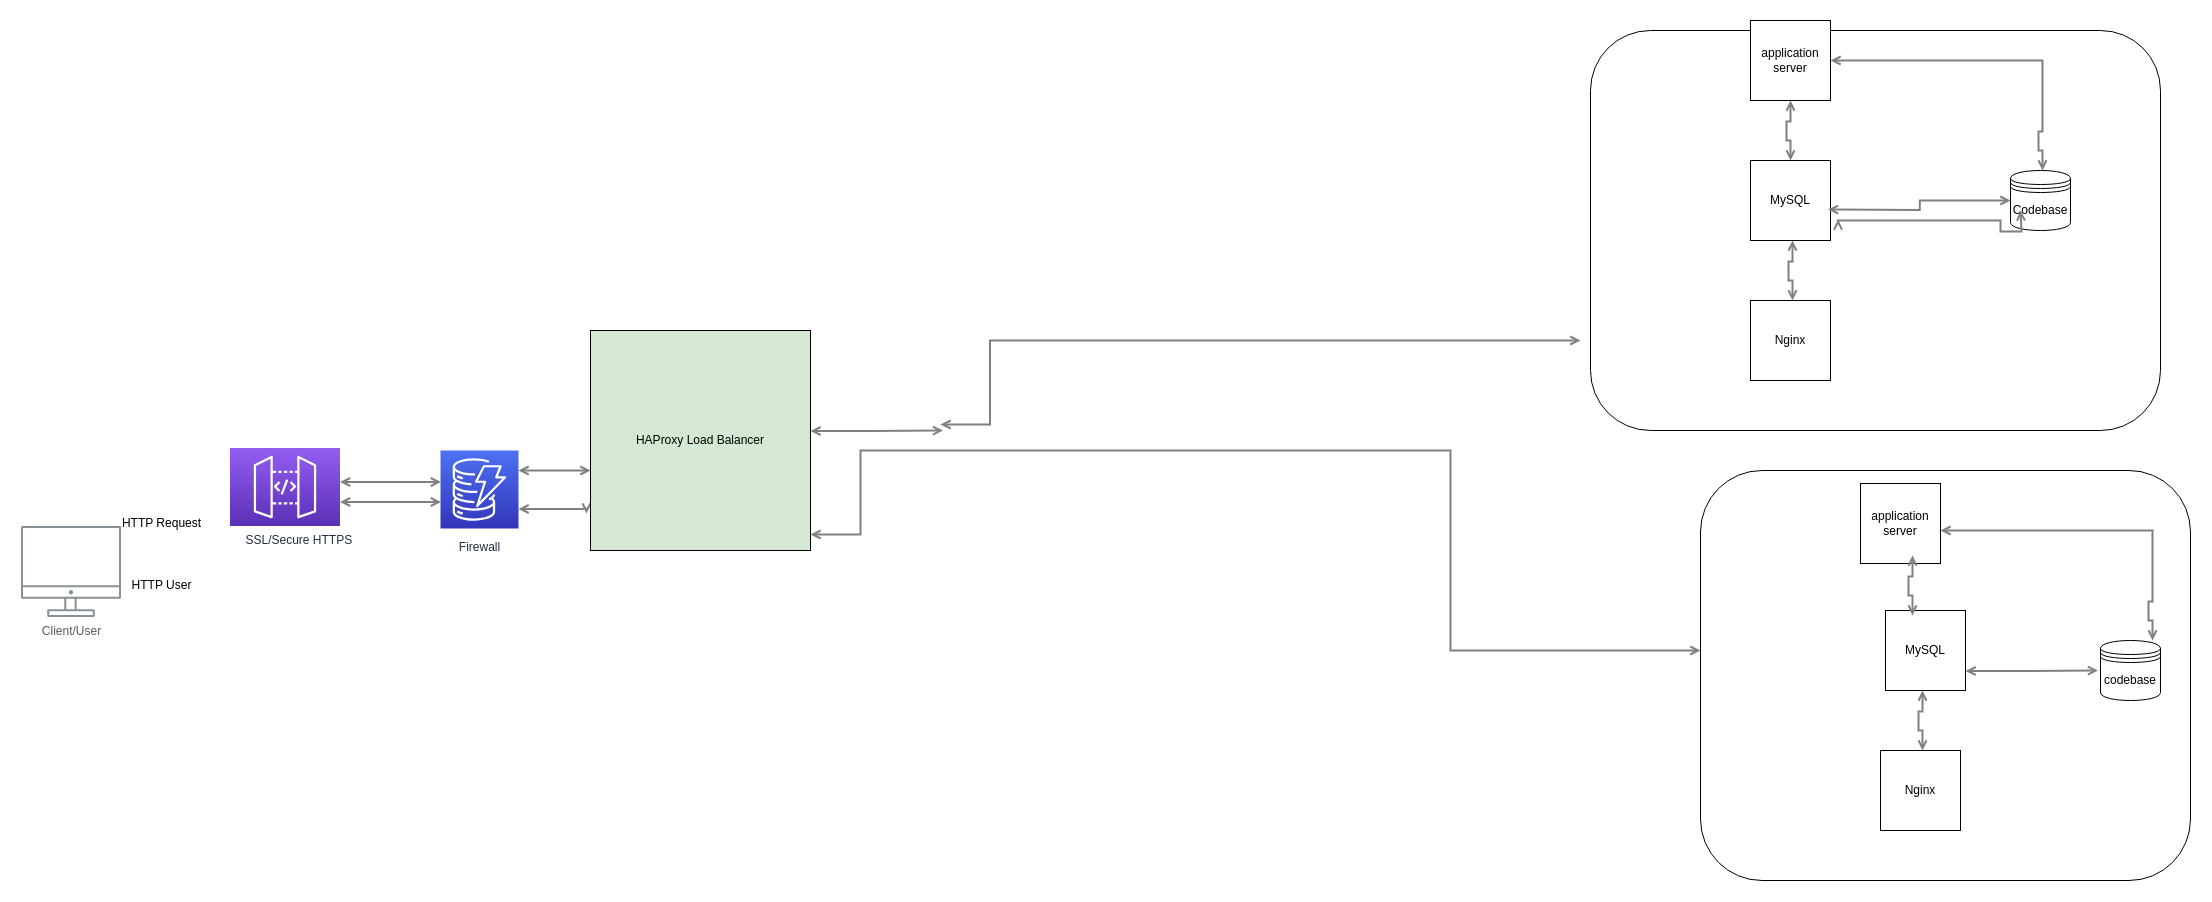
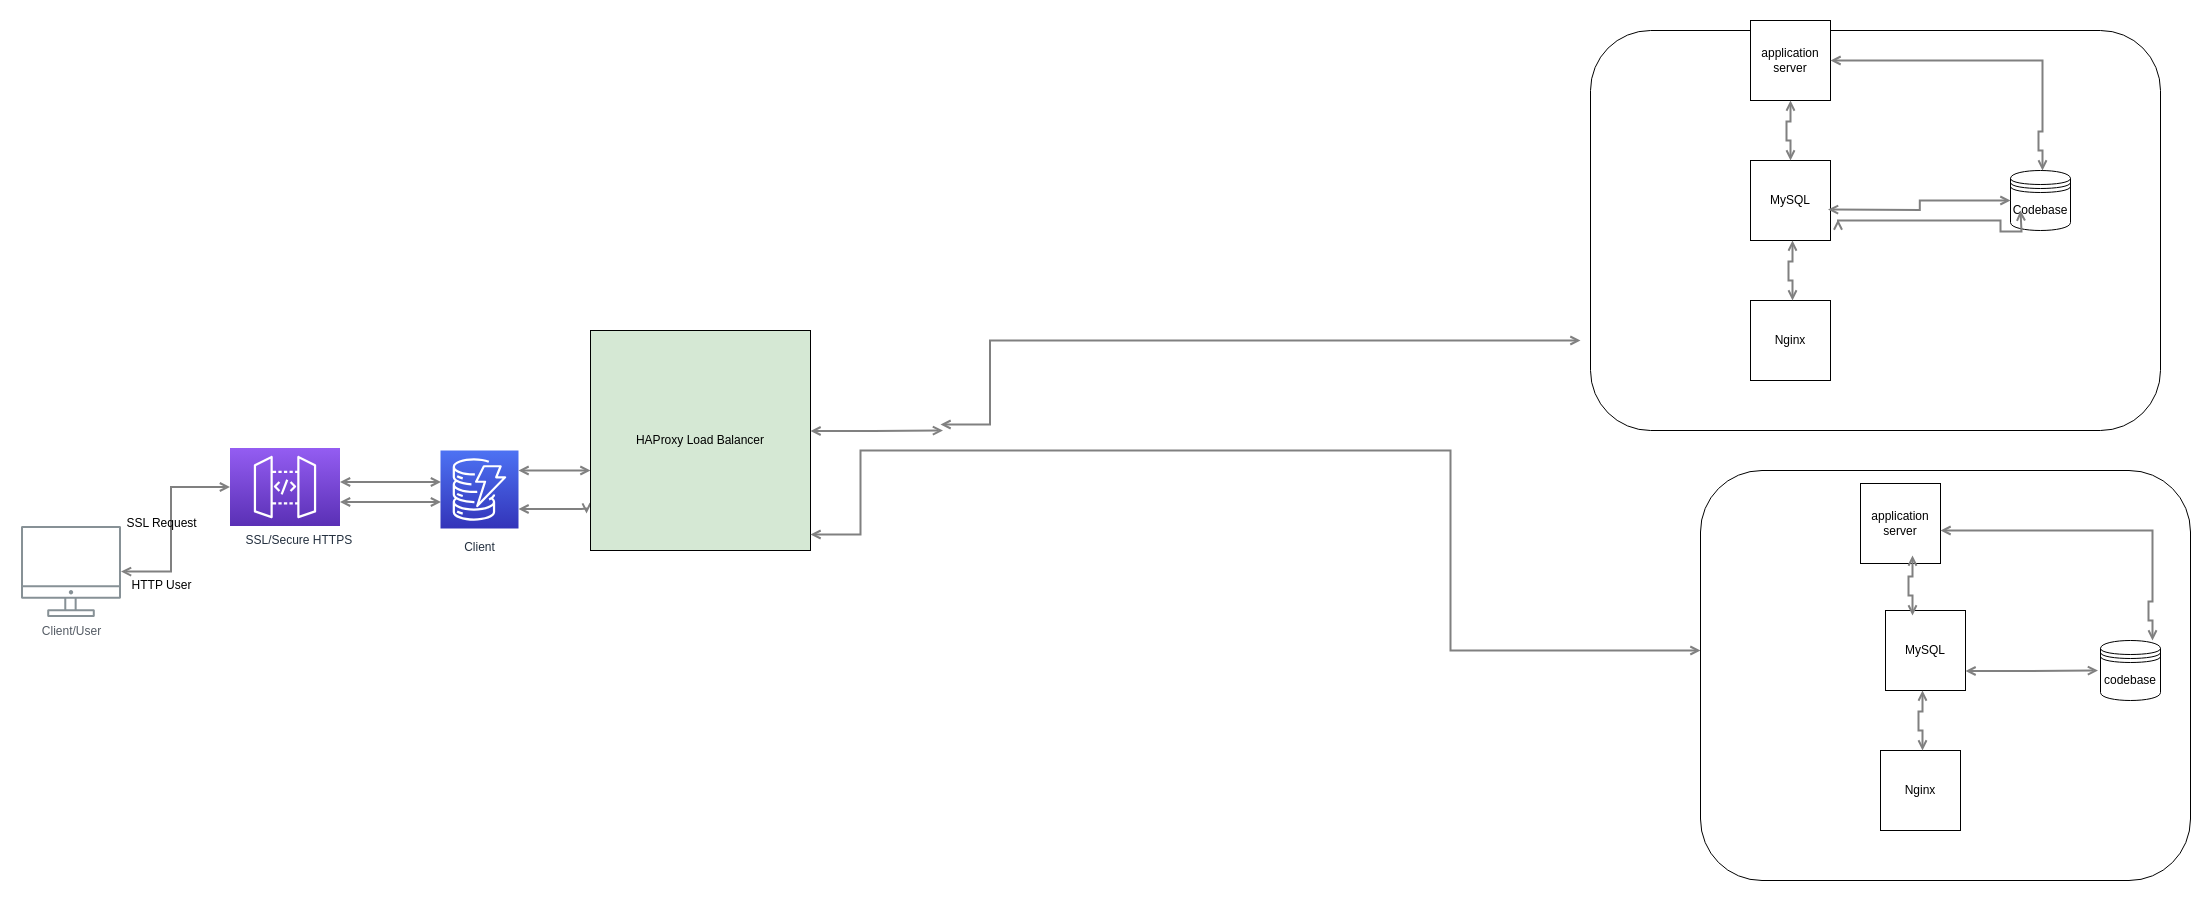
(162, 524) -> (162, 524)
none -> (171, 525)
(480, 548) -> (480, 548)
